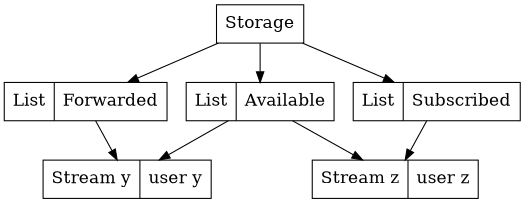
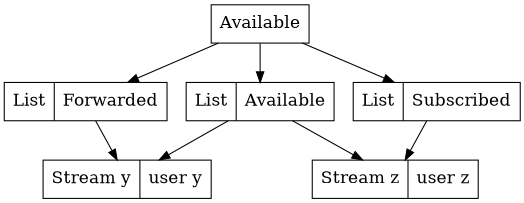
(260, 24) -> (260, 24)
